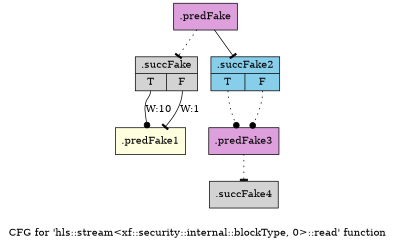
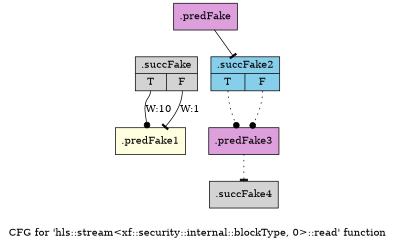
(188, 42) -> none
